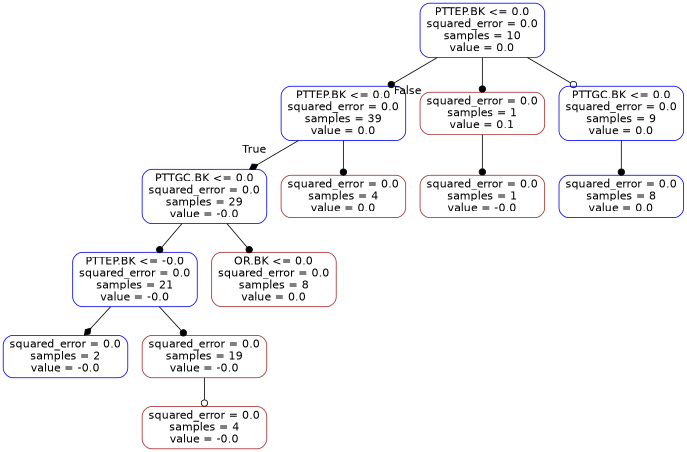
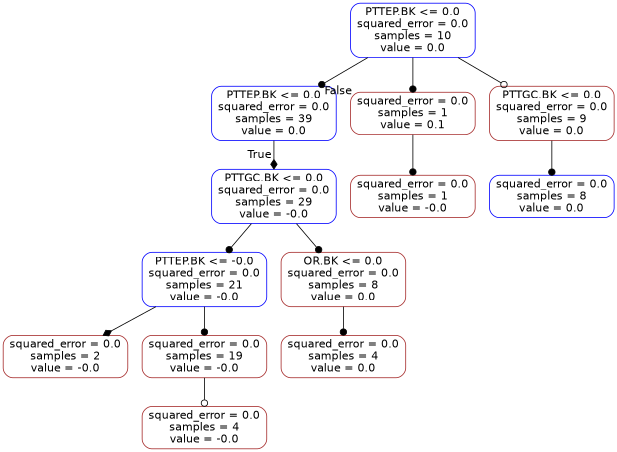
(621, 113) -> (552, 113)
(343, 155) -> (343, 318)
(65, 357) -> (65, 357)
